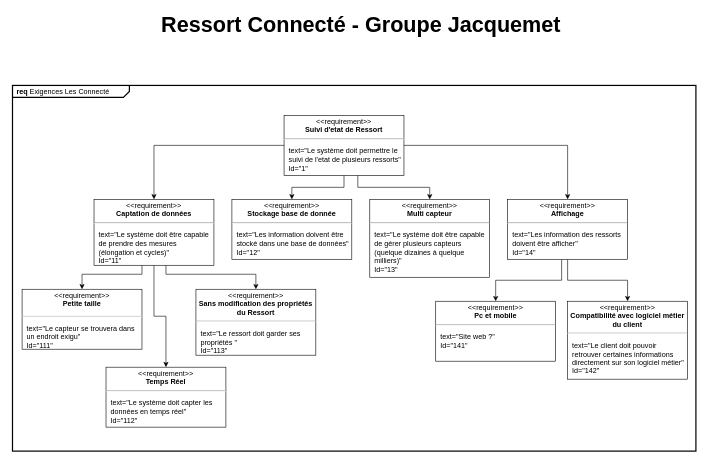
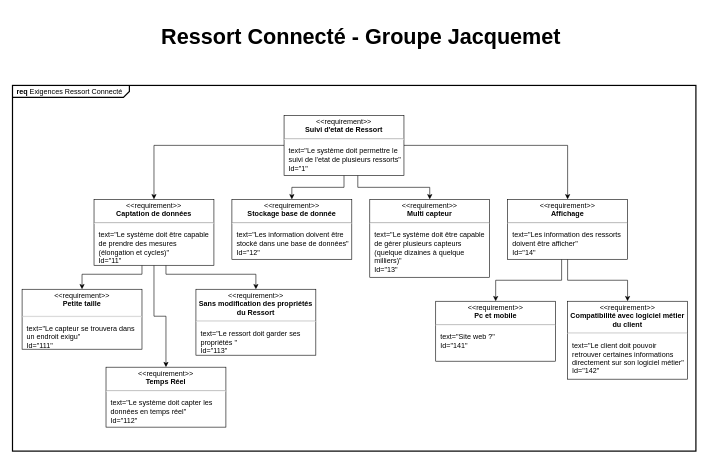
(361, 24) -> (361, 36)
(354, 86) -> (354, 86)
